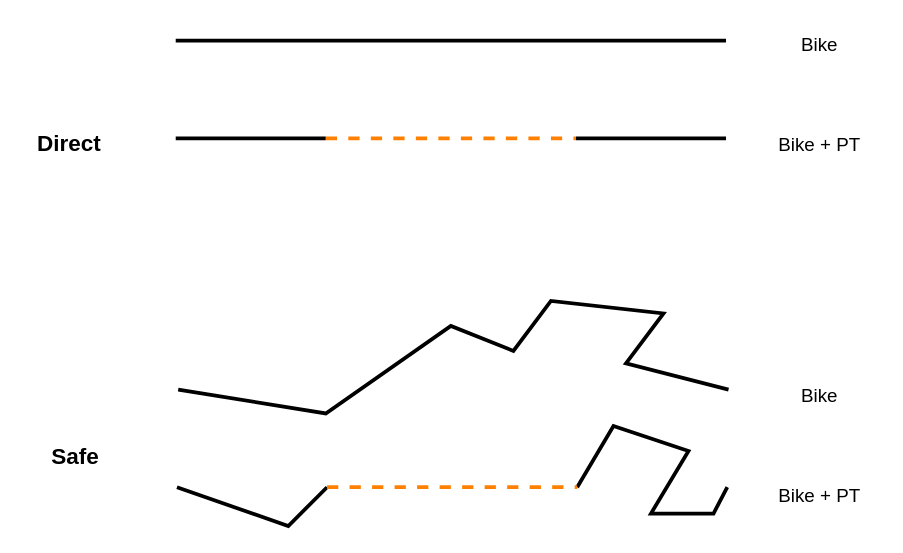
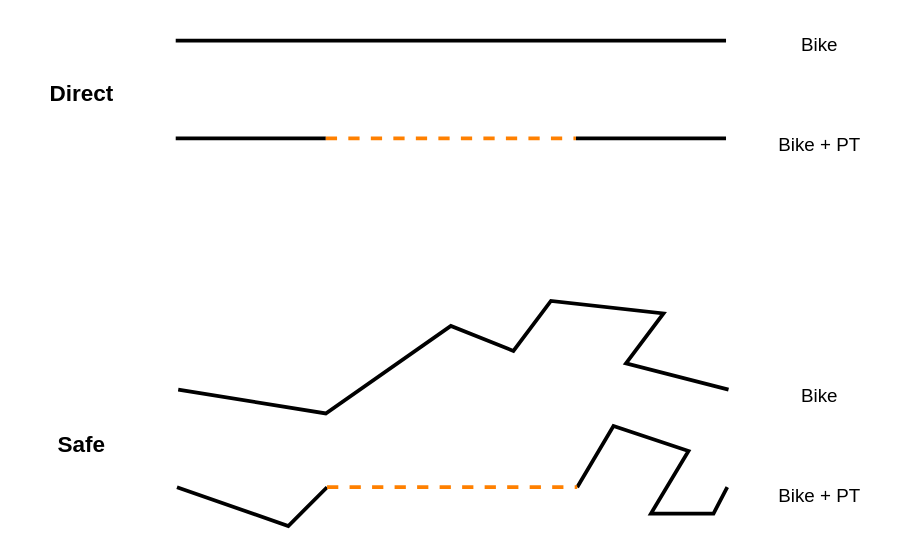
(69, 144) -> (82, 94)
(76, 457) -> (82, 444)
